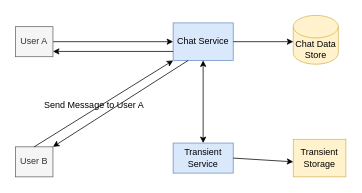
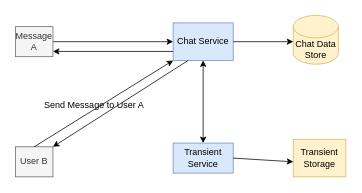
(34, 42) -> (34, 42)
